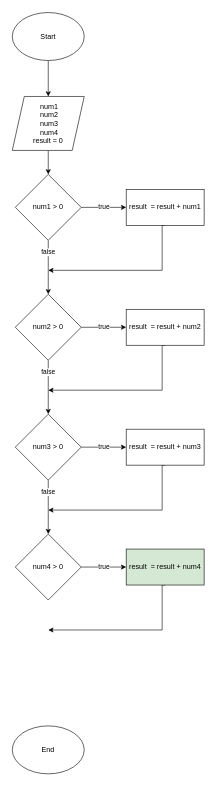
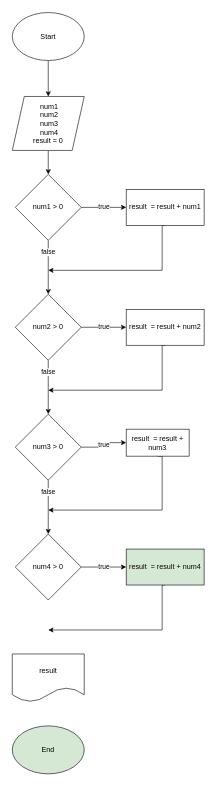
(165, 447) -> (158, 443)
none -> (48, 678)
(48, 750) -> (48, 750)
